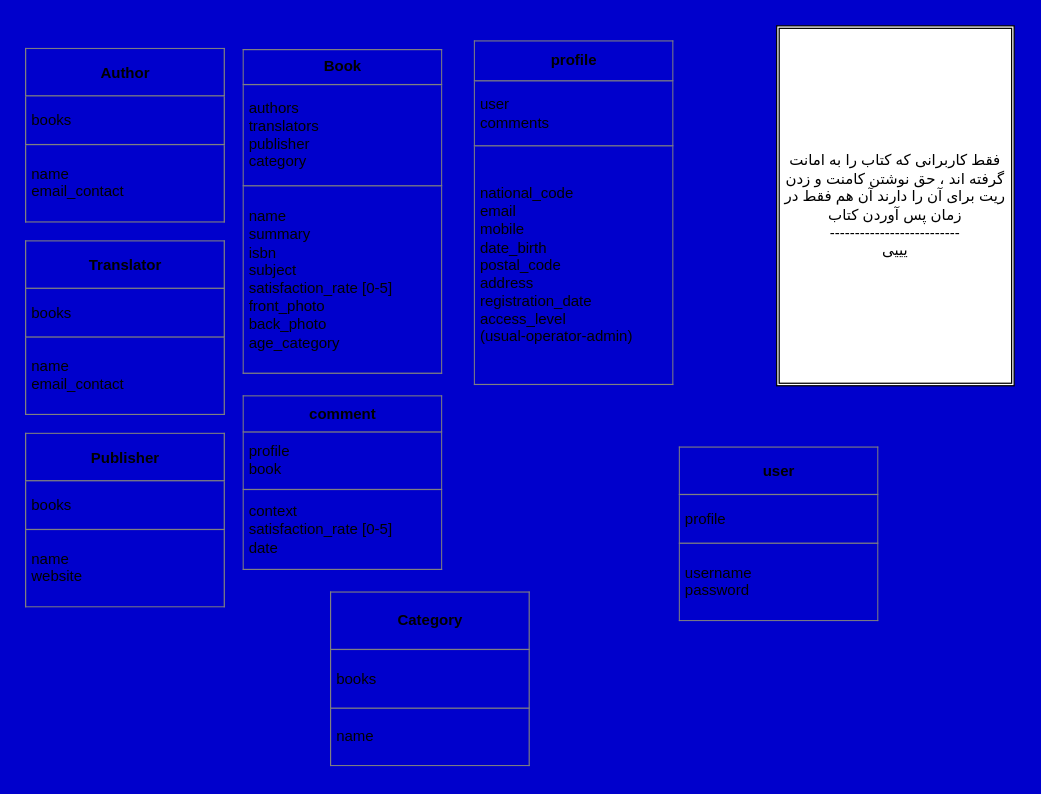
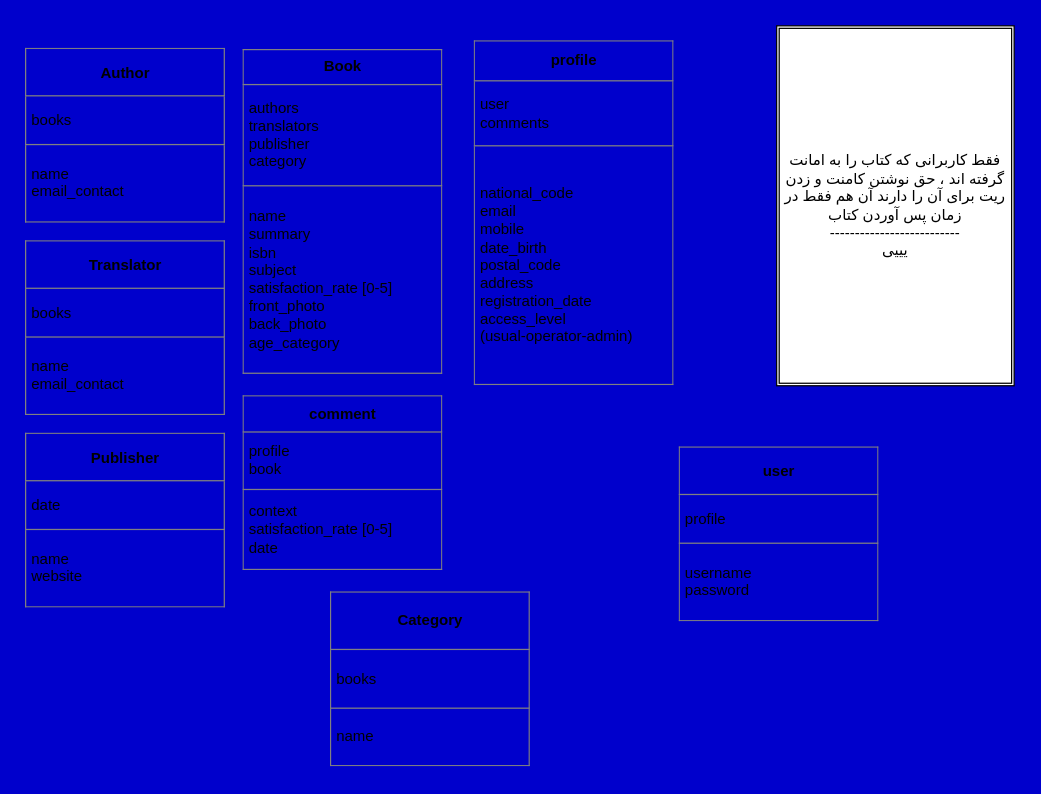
(60, 469) -> (60, 469)
